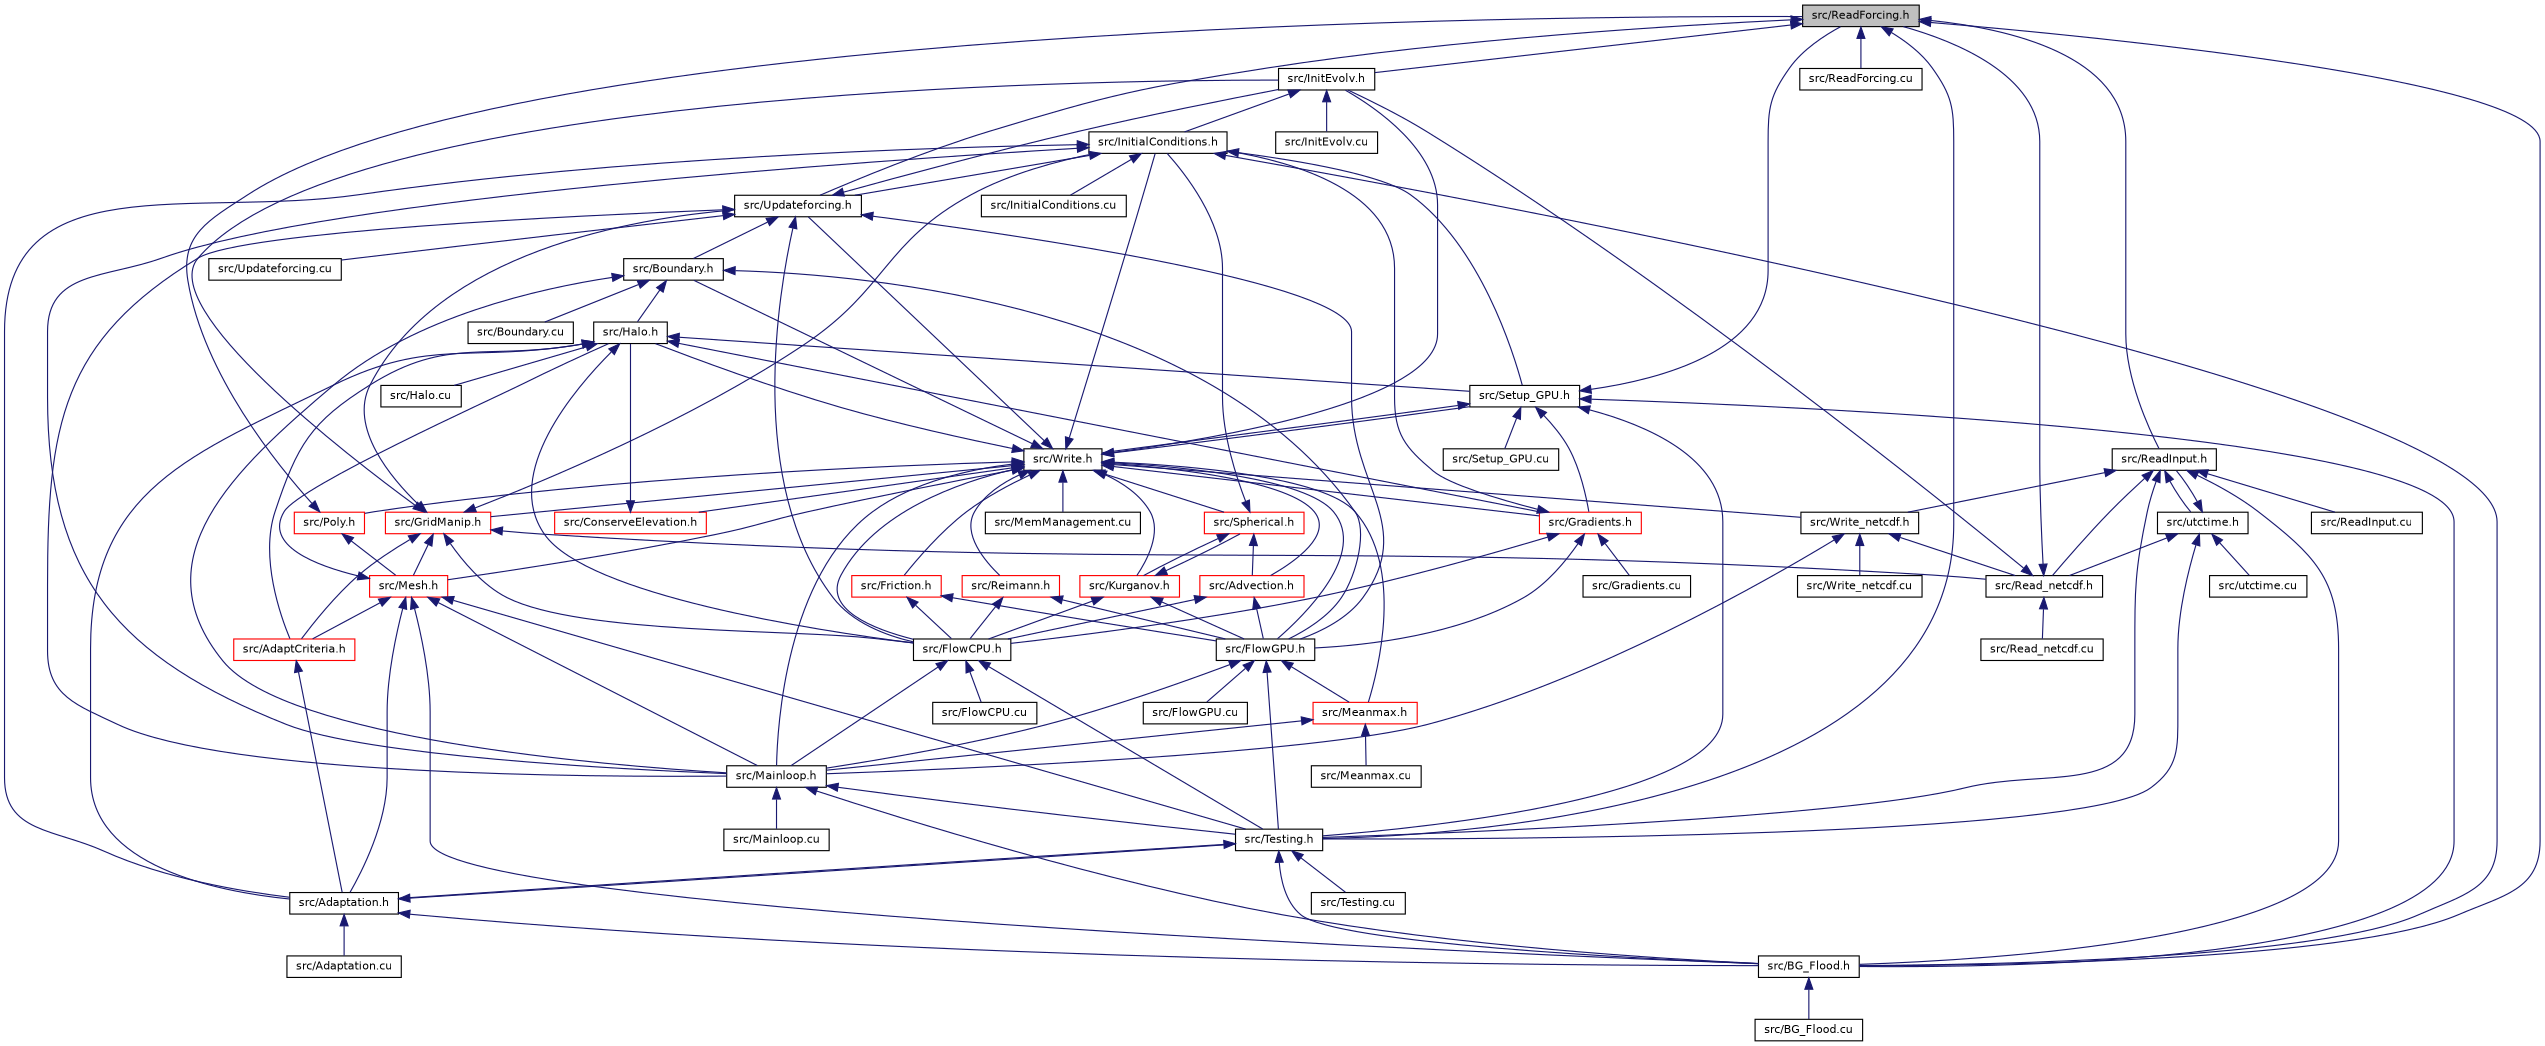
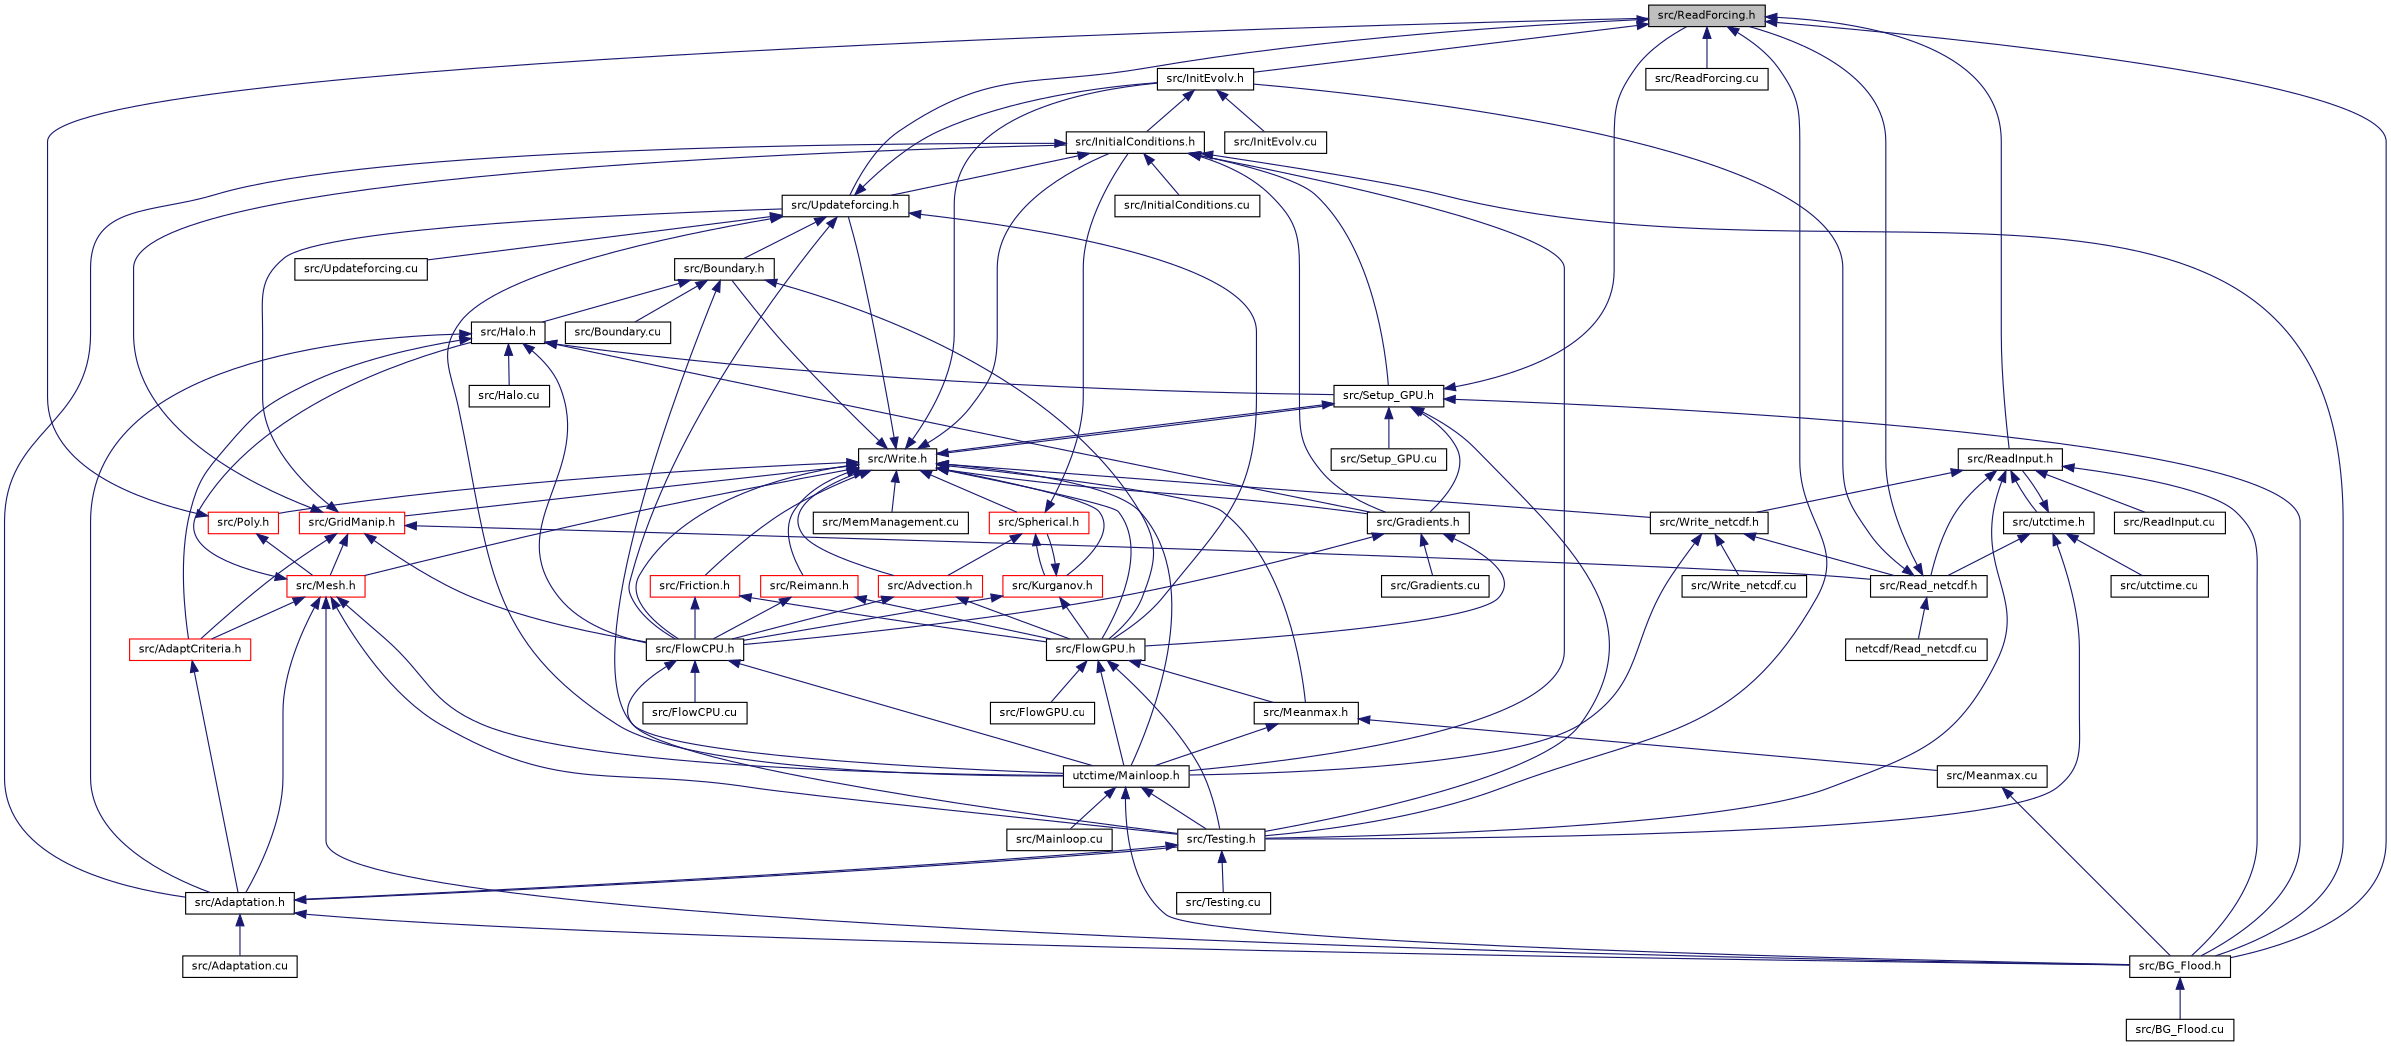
(553, 128) -> none
(1395, 321) -> (1299, 330)
(831, 405) -> none
(630, 523) -> none
(1590, 523) -> (1418, 523)
(2042, 650) -> (1916, 650)
(1365, 713) -> (1306, 713)
(777, 777) -> (1126, 777)
(1499, 948) -> (2091, 876)
